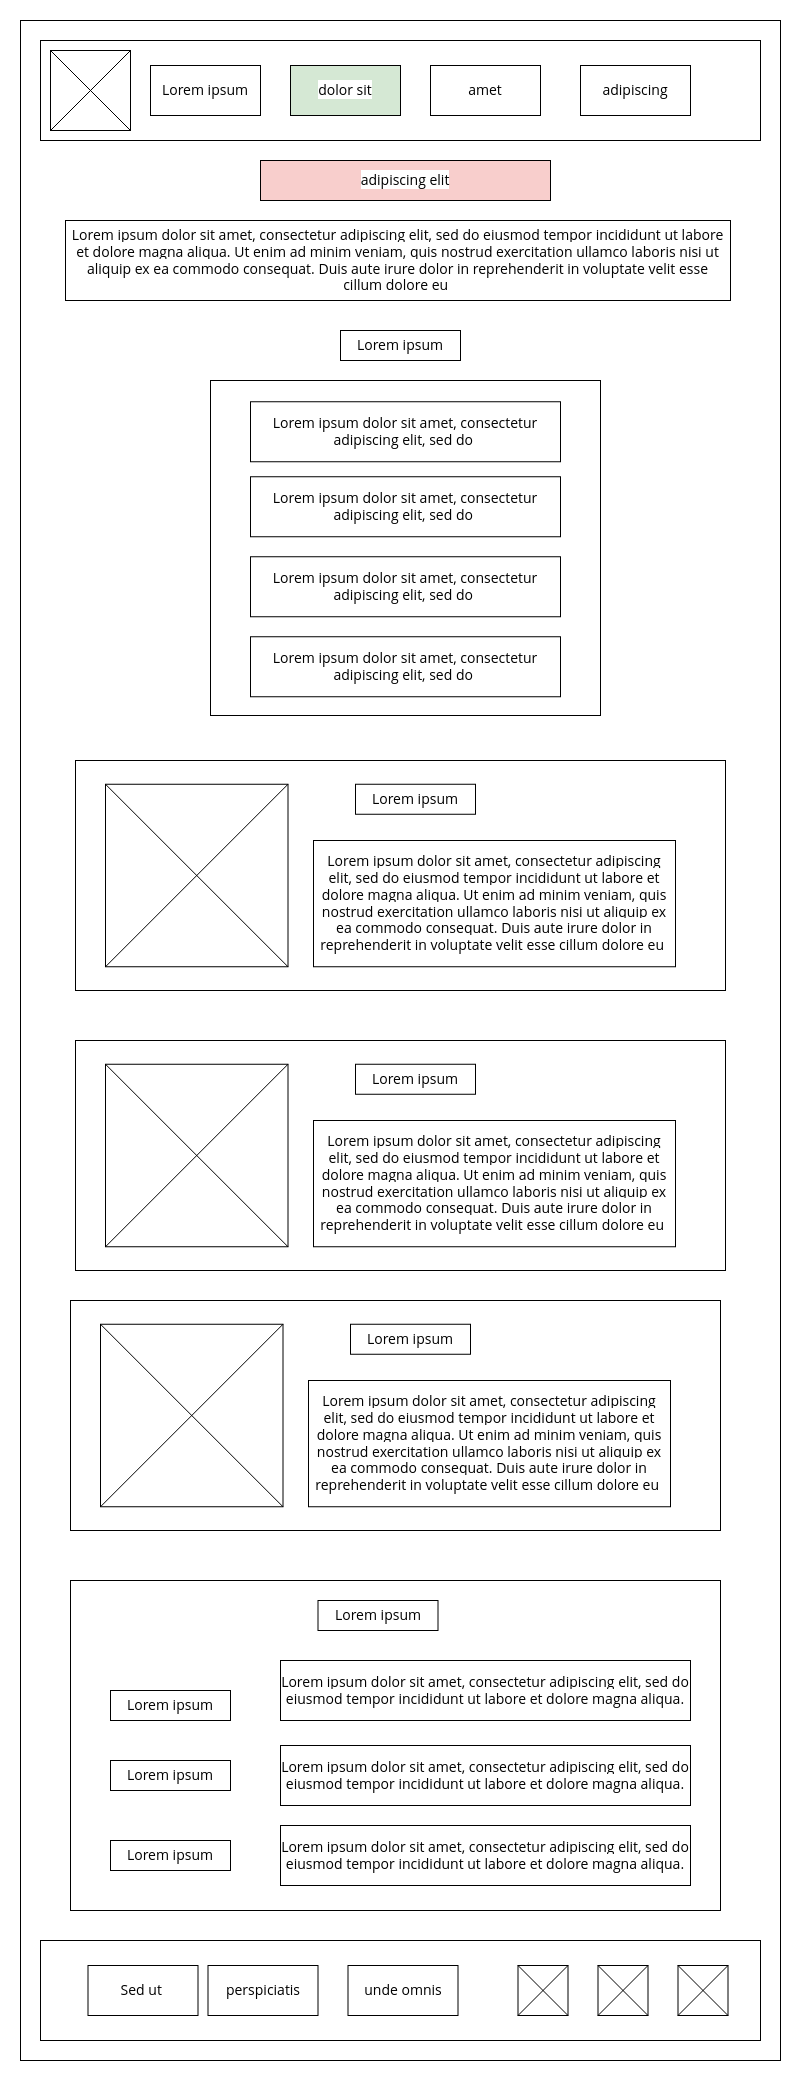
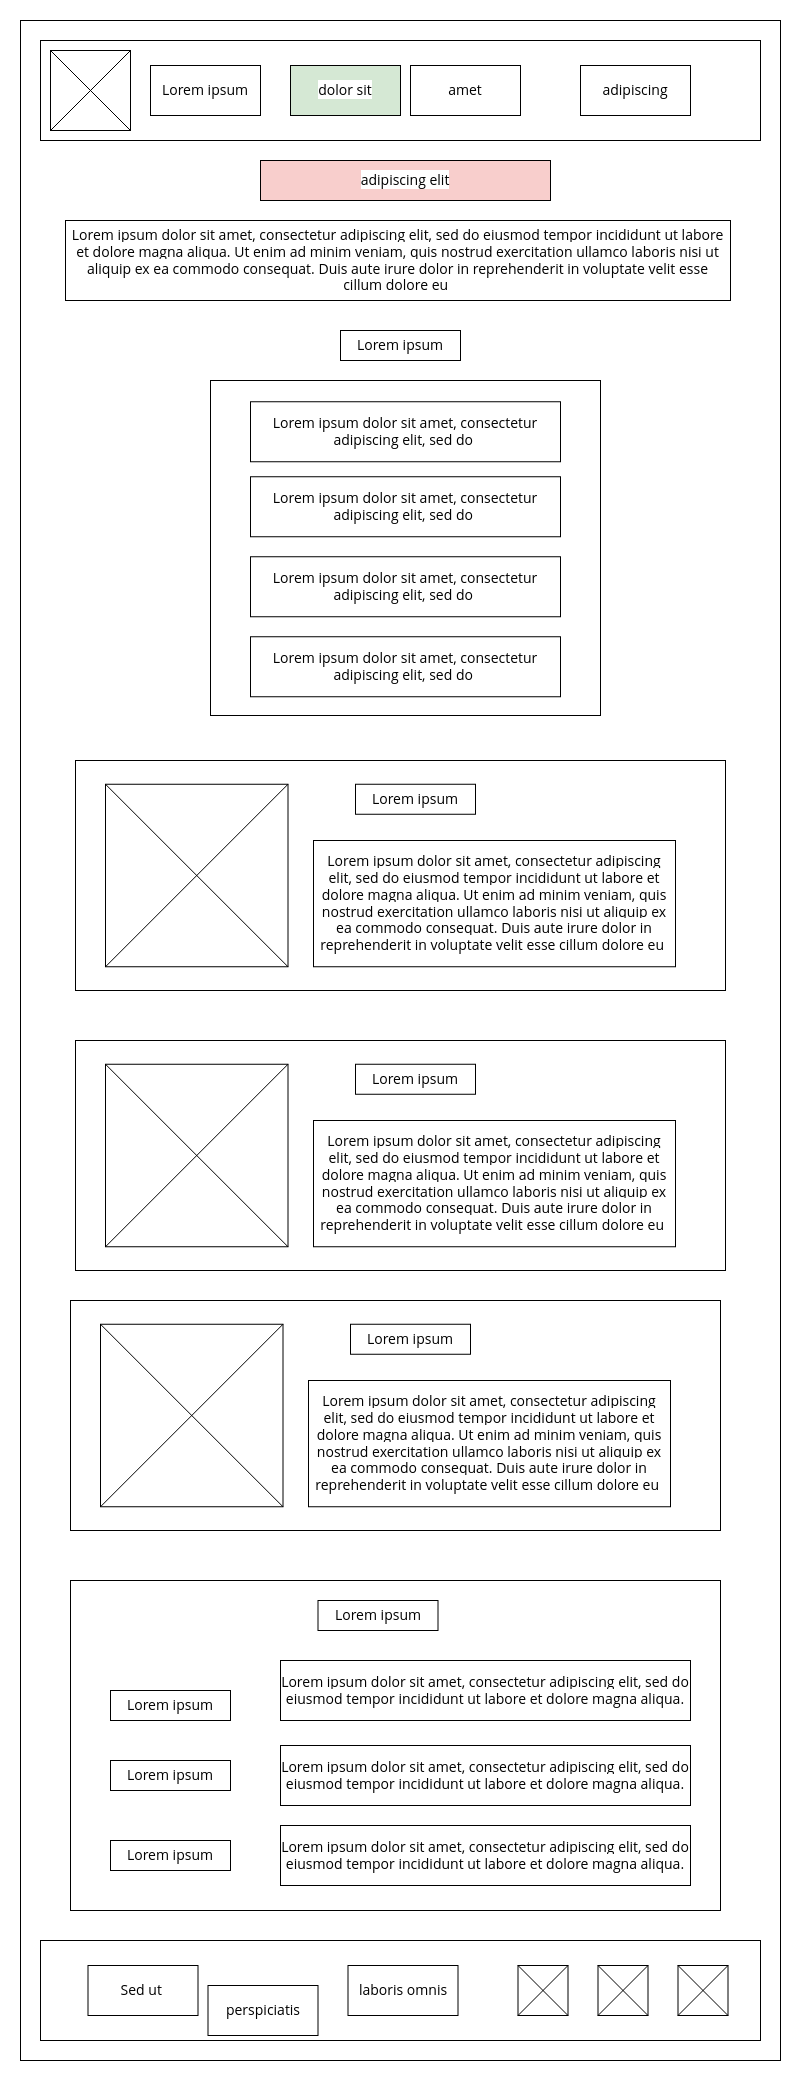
(486, 91) -> (466, 91)
(263, 1991) -> (263, 2011)
(404, 1991) -> (404, 1991)
